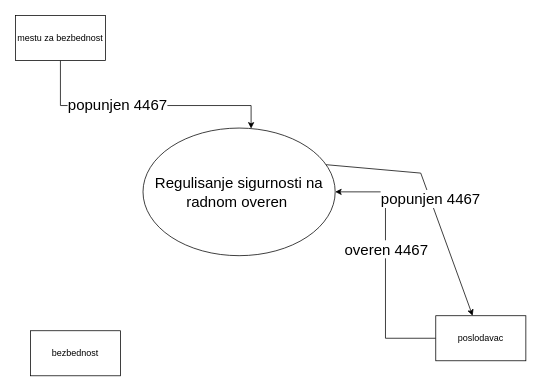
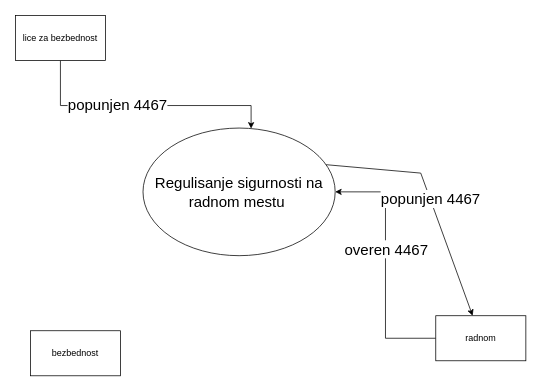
(60, 38) -> (60, 38)
(239, 192) -> (239, 192)
(480, 338) -> (480, 338)
